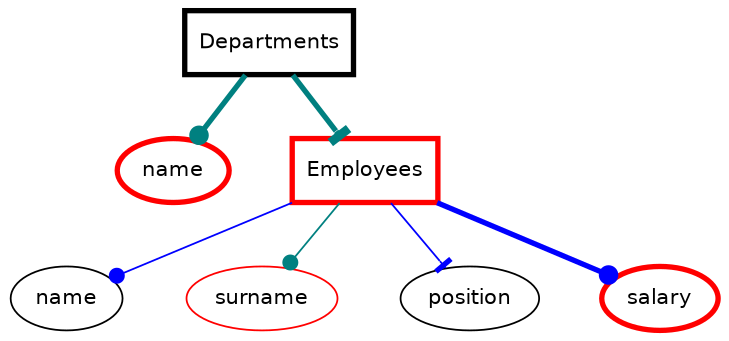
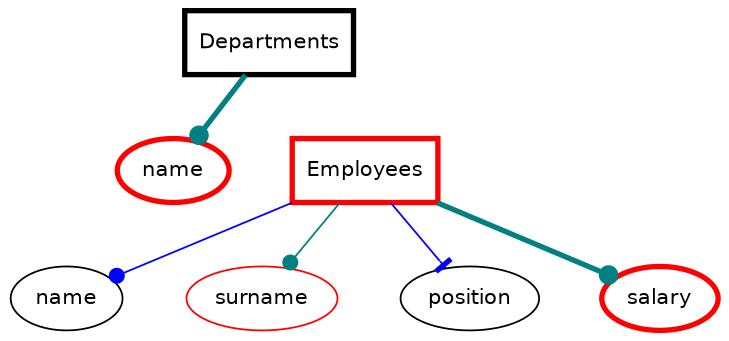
(314, 103) -> none
(519, 237) -> (519, 237)
